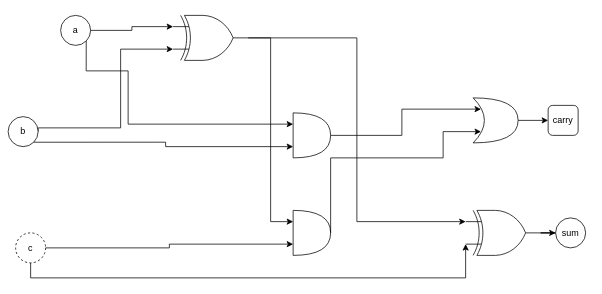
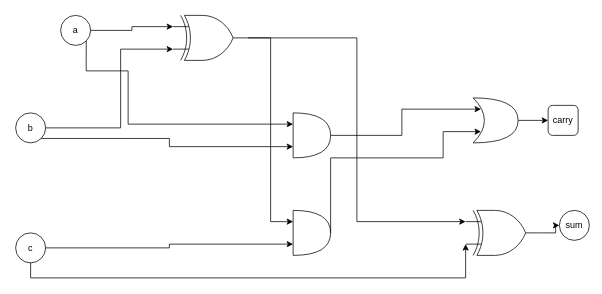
(23, 132) -> (30, 128)
(570, 233) -> (574, 225)
(30, 248) -> (30, 248)
